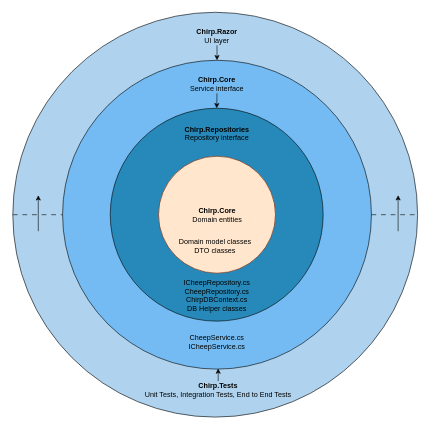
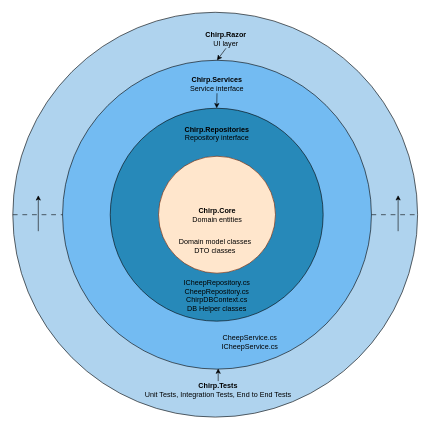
(217, 36) -> (226, 39)
(217, 84) -> (217, 84)
(217, 342) -> (250, 342)
